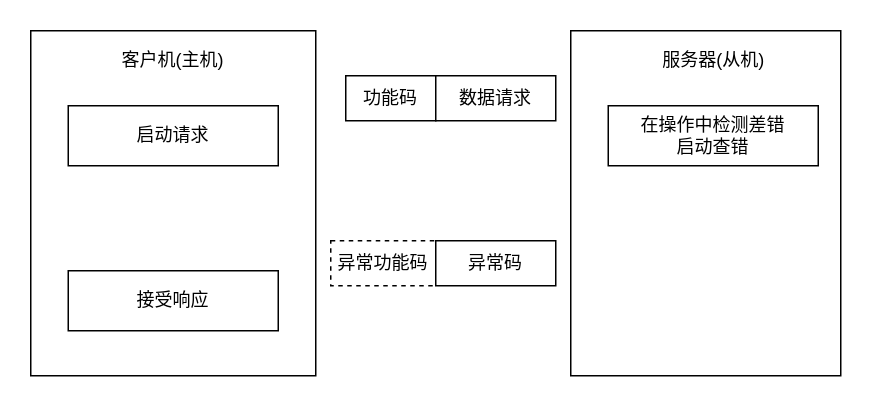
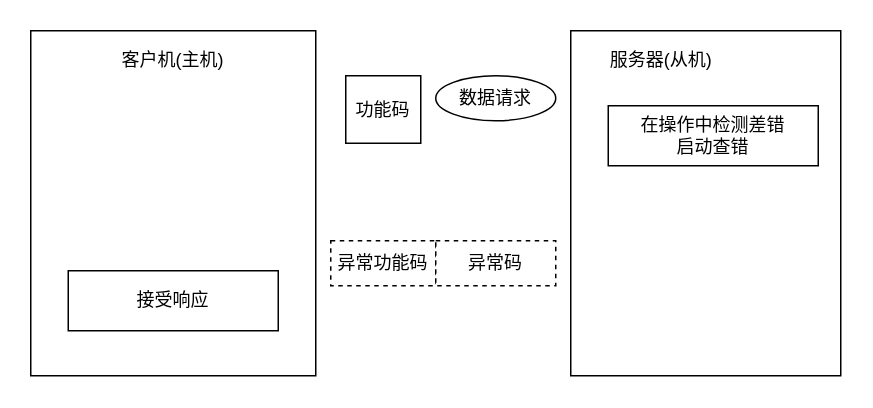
(713, 61) -> (661, 61)
(391, 98) -> (383, 110)
(496, 98) -> (496, 98)
(173, 136) -> none
(496, 263) -> (496, 263)
